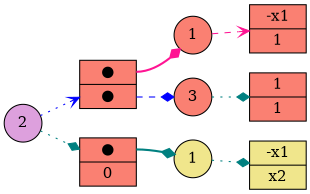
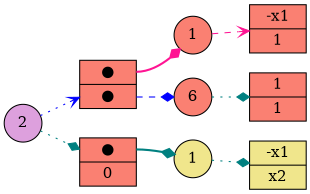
(193, 97) -> (193, 97)
